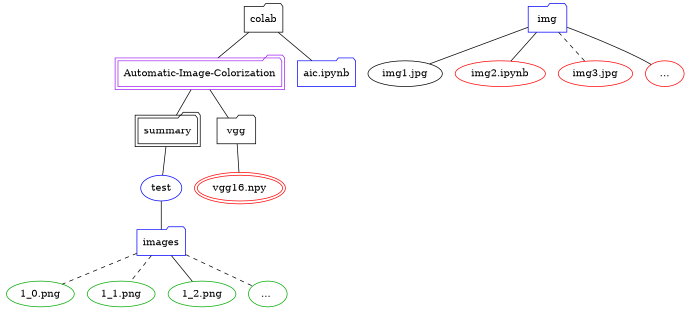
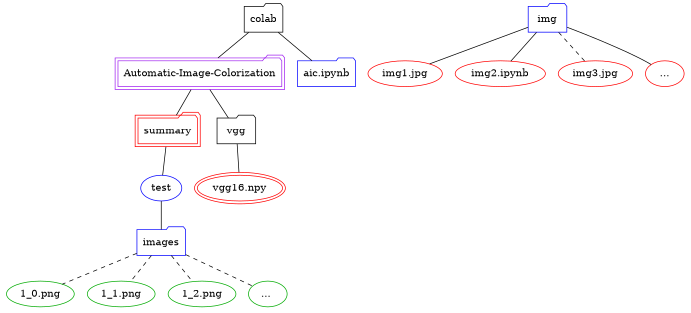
(405, 74) -> (405, 74)
(168, 131) -> (168, 131)
(182, 268) -> (182, 268)
